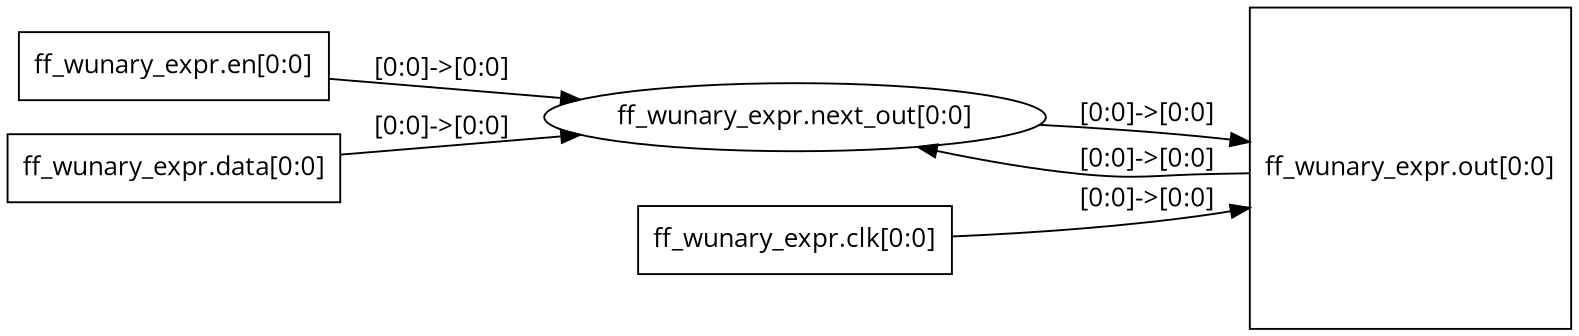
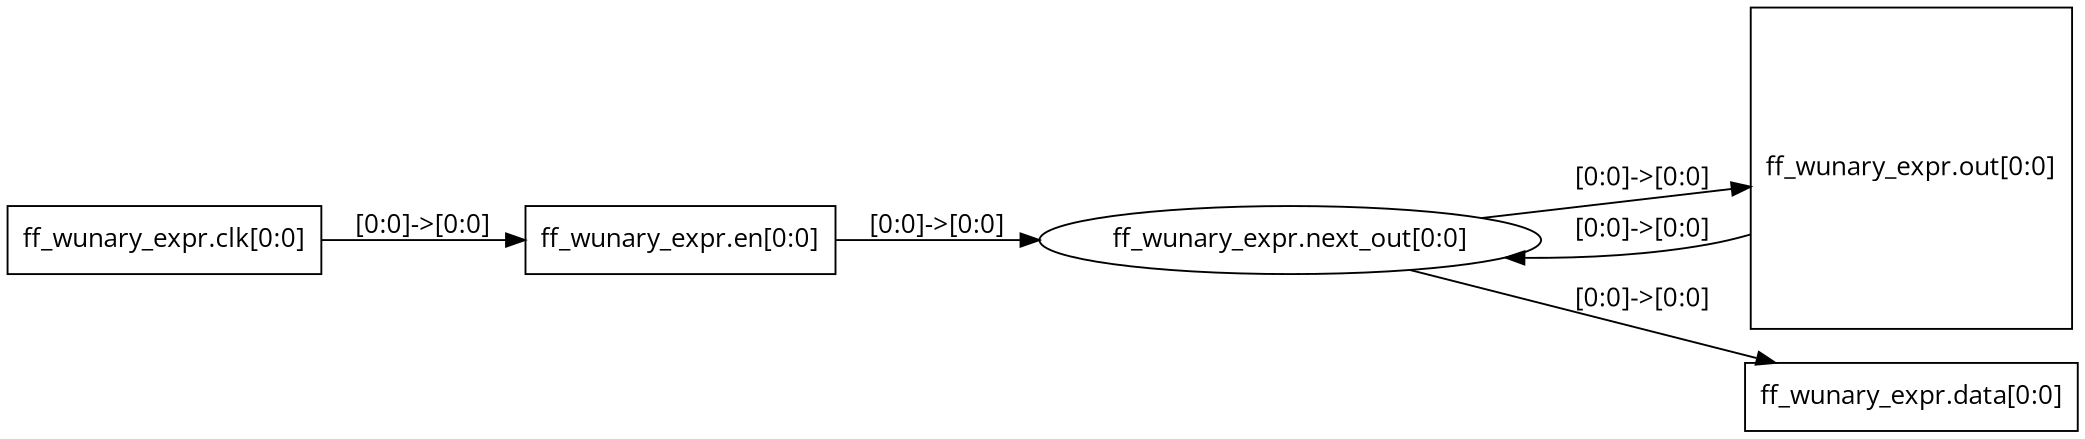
(451, 146) -> (1584, 314)
(1092, 228) -> (414, 240)
